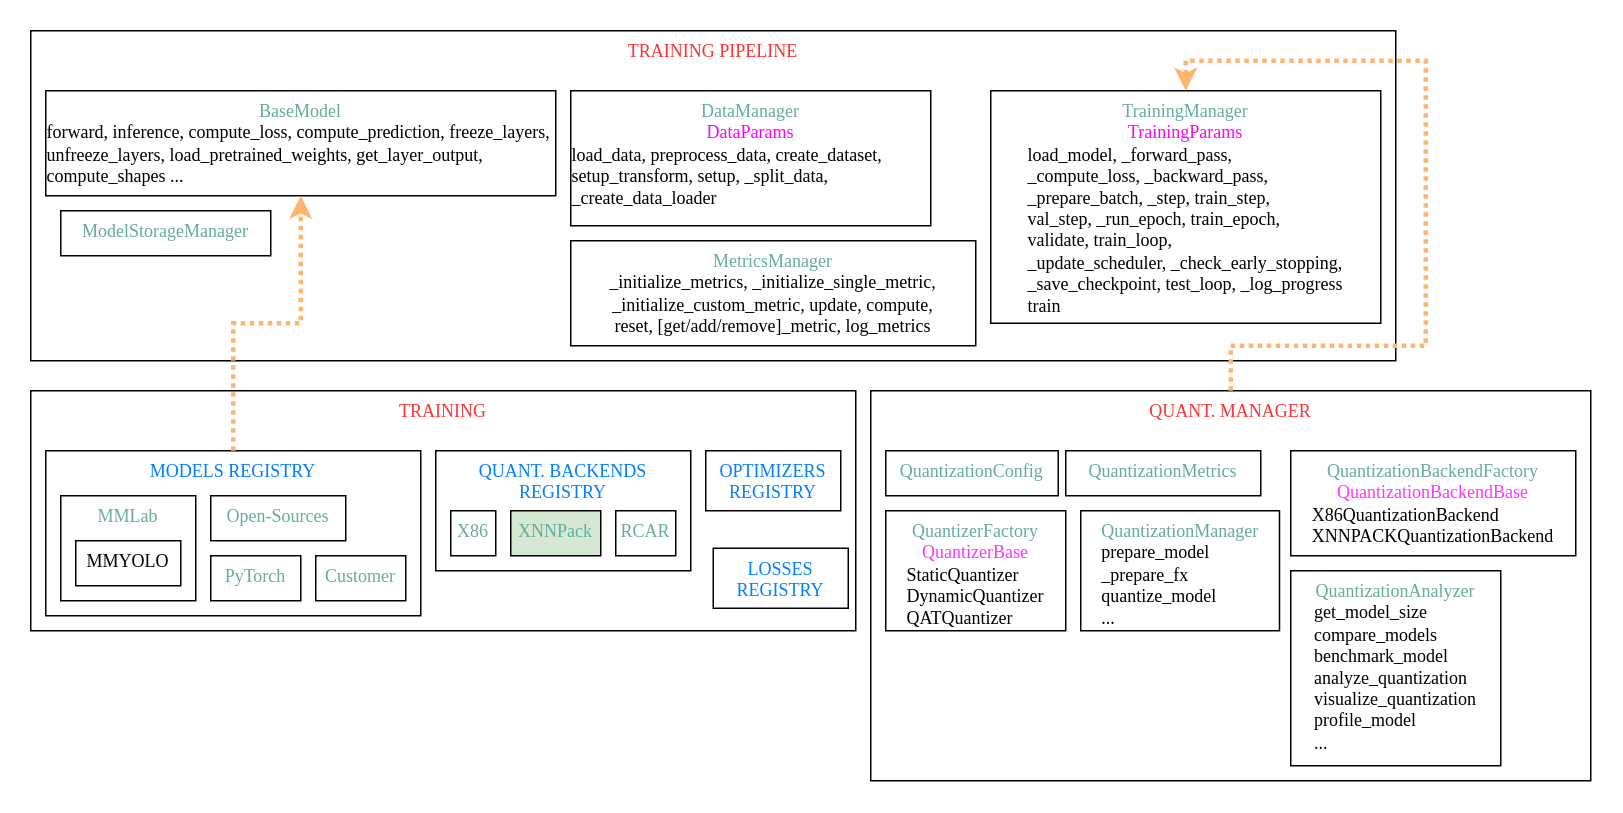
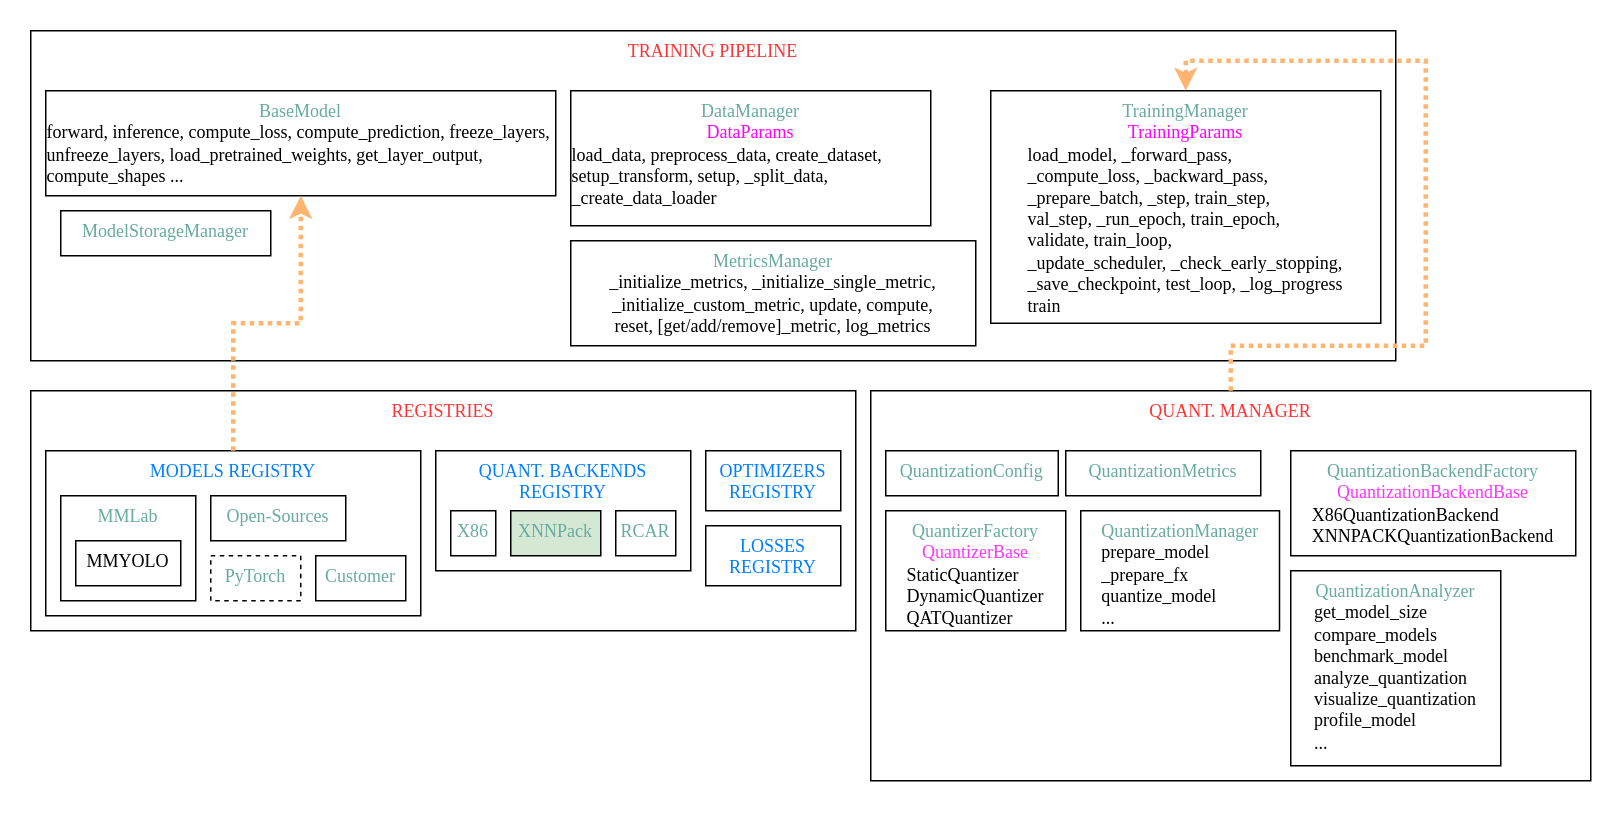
(443, 412) -> (443, 412)
(256, 578) -> (256, 578)
(781, 578) -> (773, 556)
